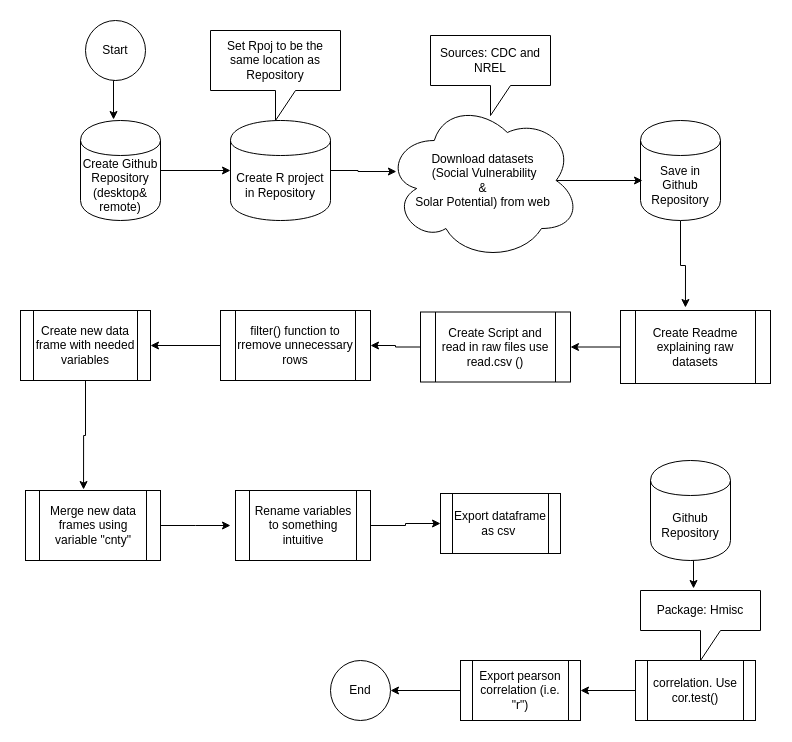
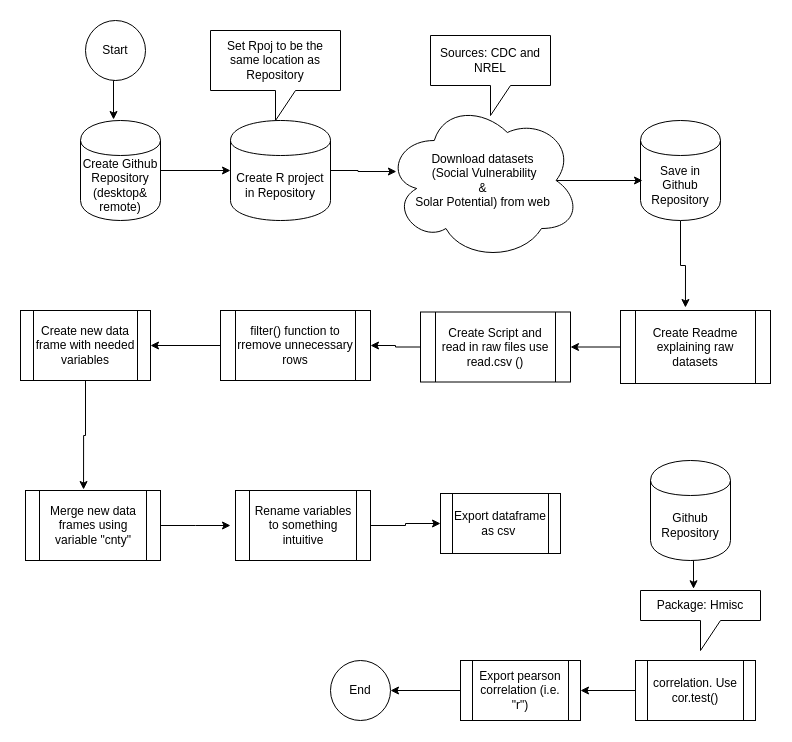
(701, 626) -> (701, 621)
